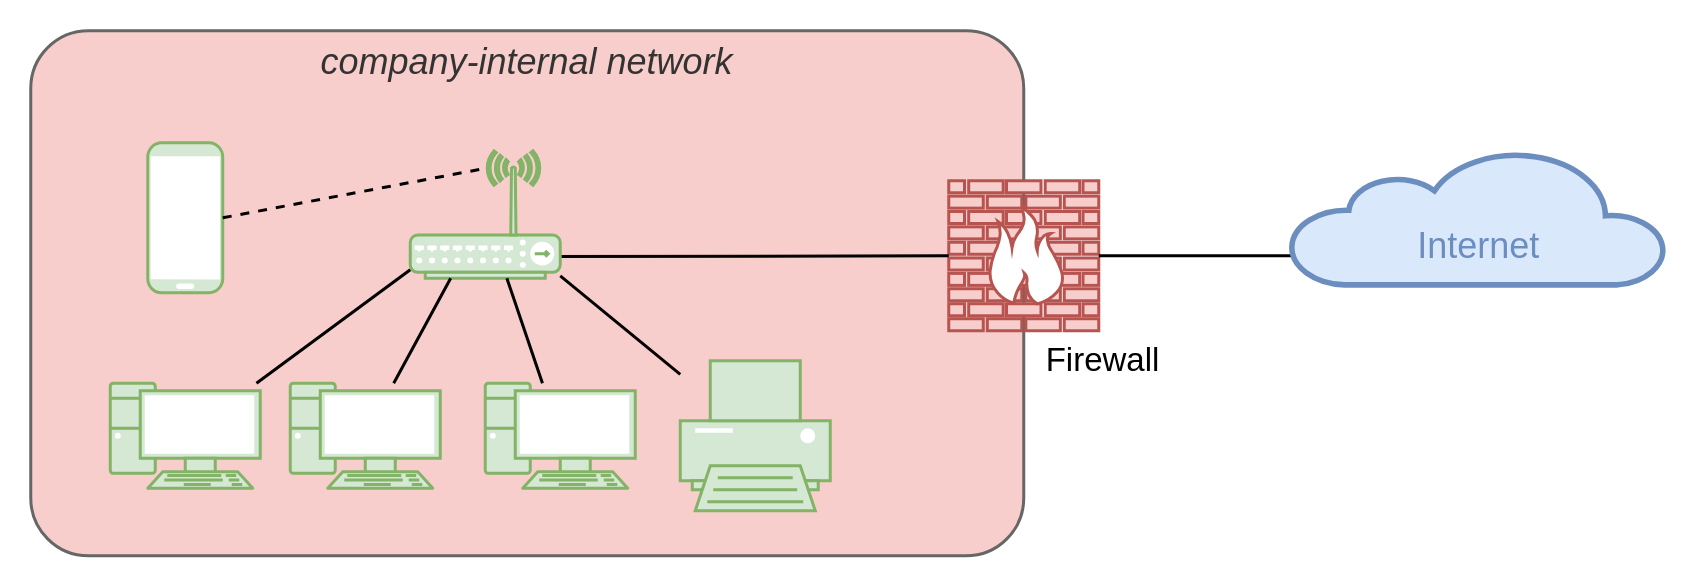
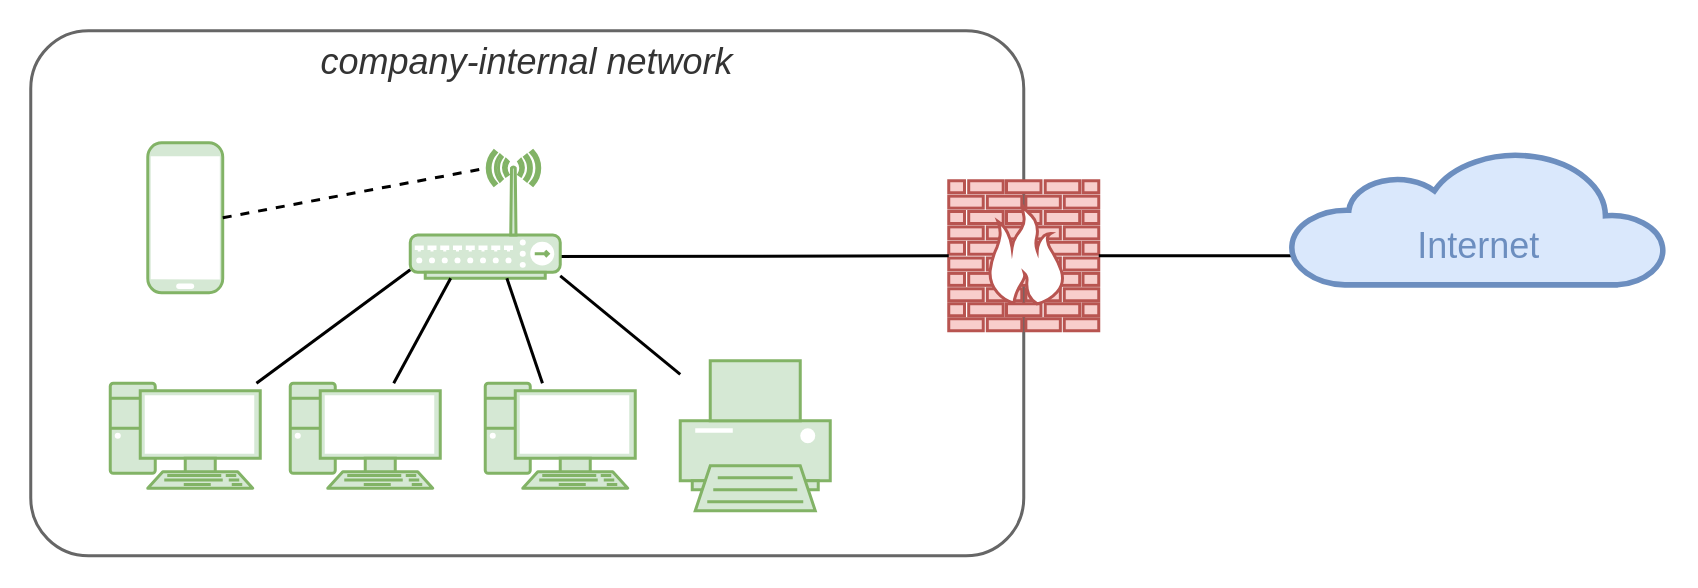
(527, 293) -> (527, 293)
(1103, 361) -> none
